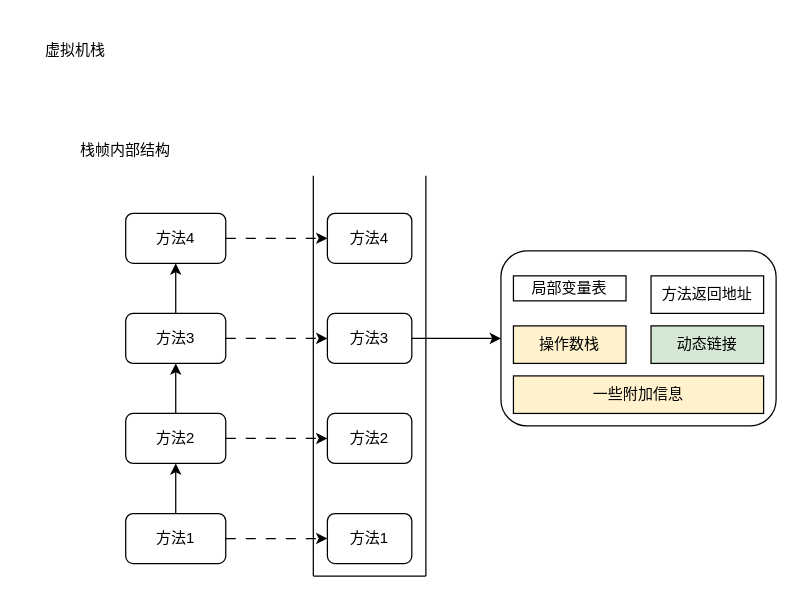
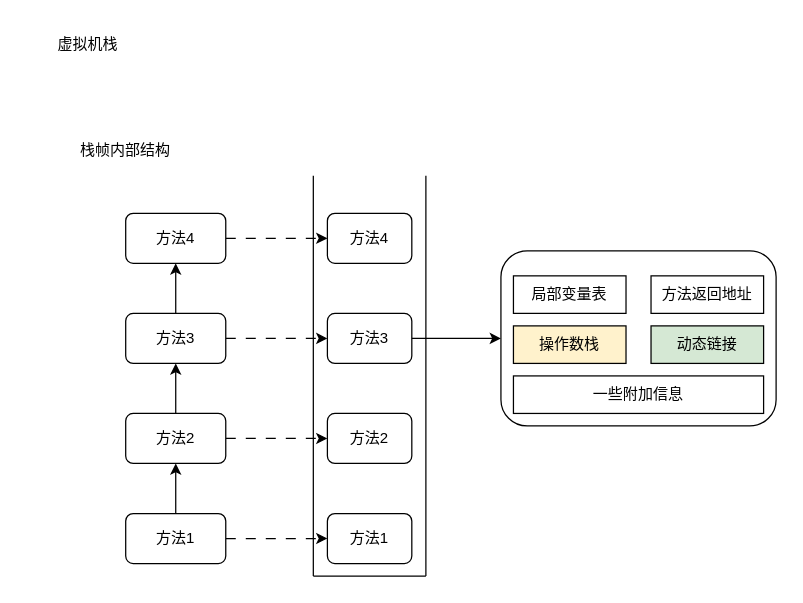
(76, 51) -> (88, 44)
(569, 288) -> (569, 294)
(638, 394) -> (638, 394)
